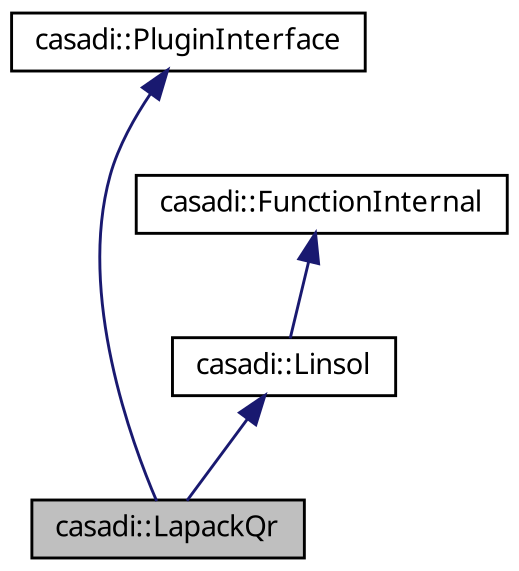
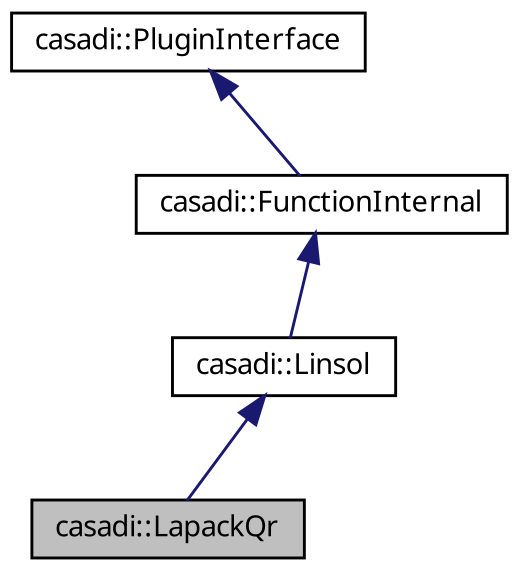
(102, 296) -> (265, 135)
